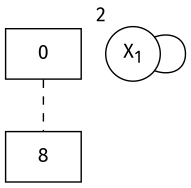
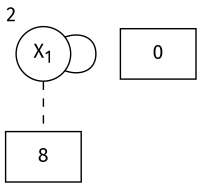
(43, 105) -> (43, 106)
